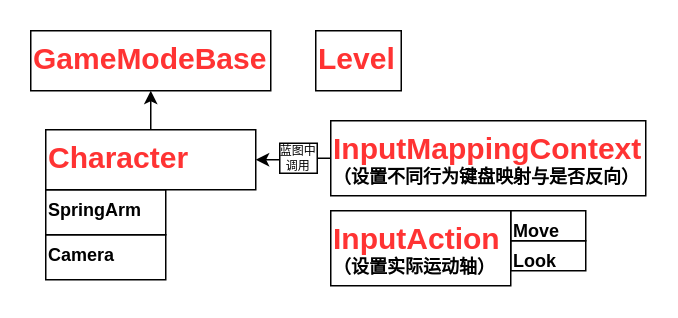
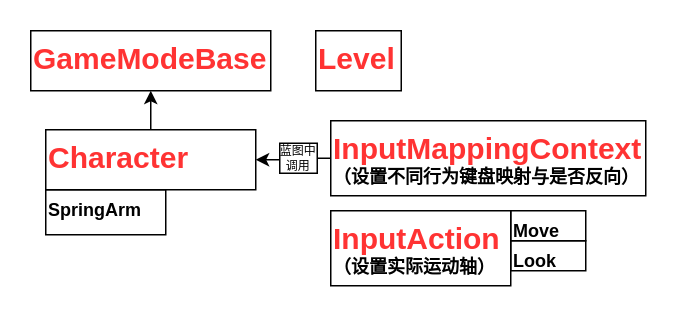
(106, 257) -> none
